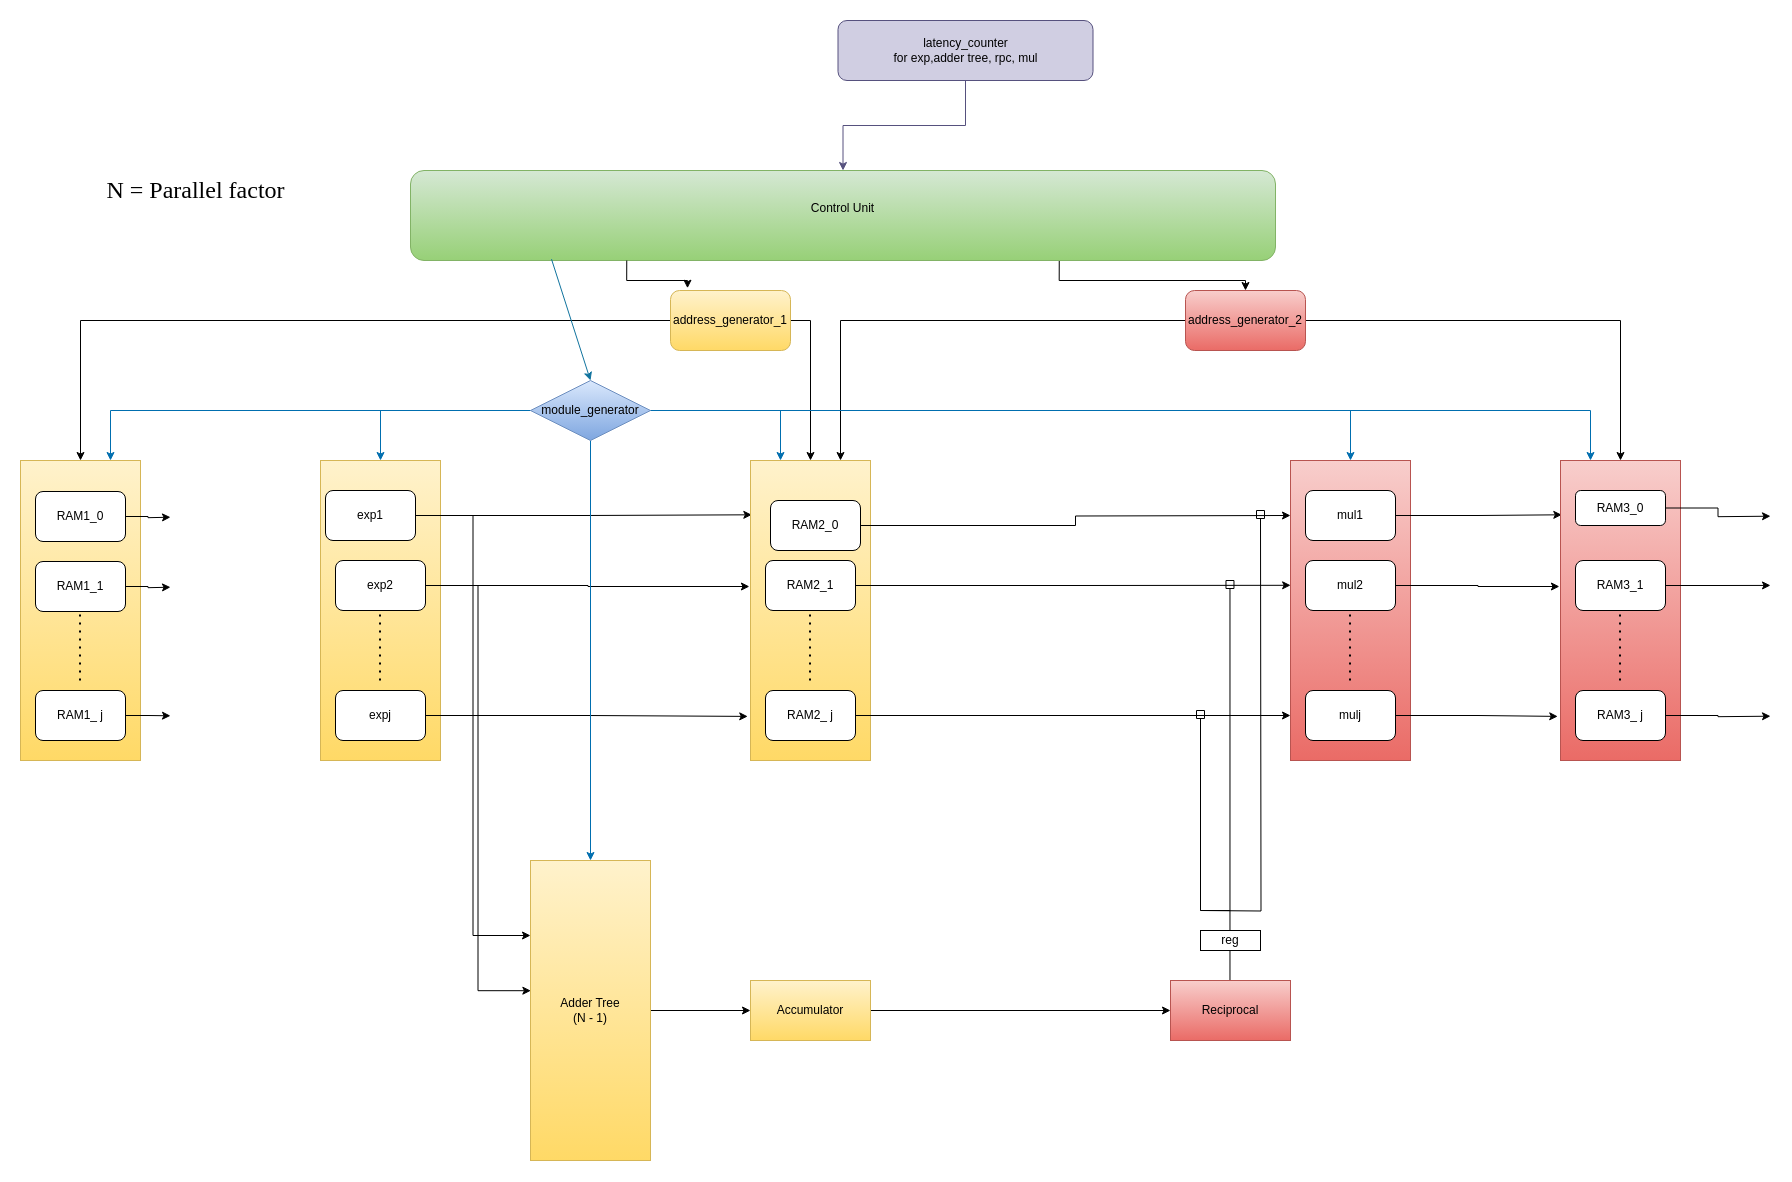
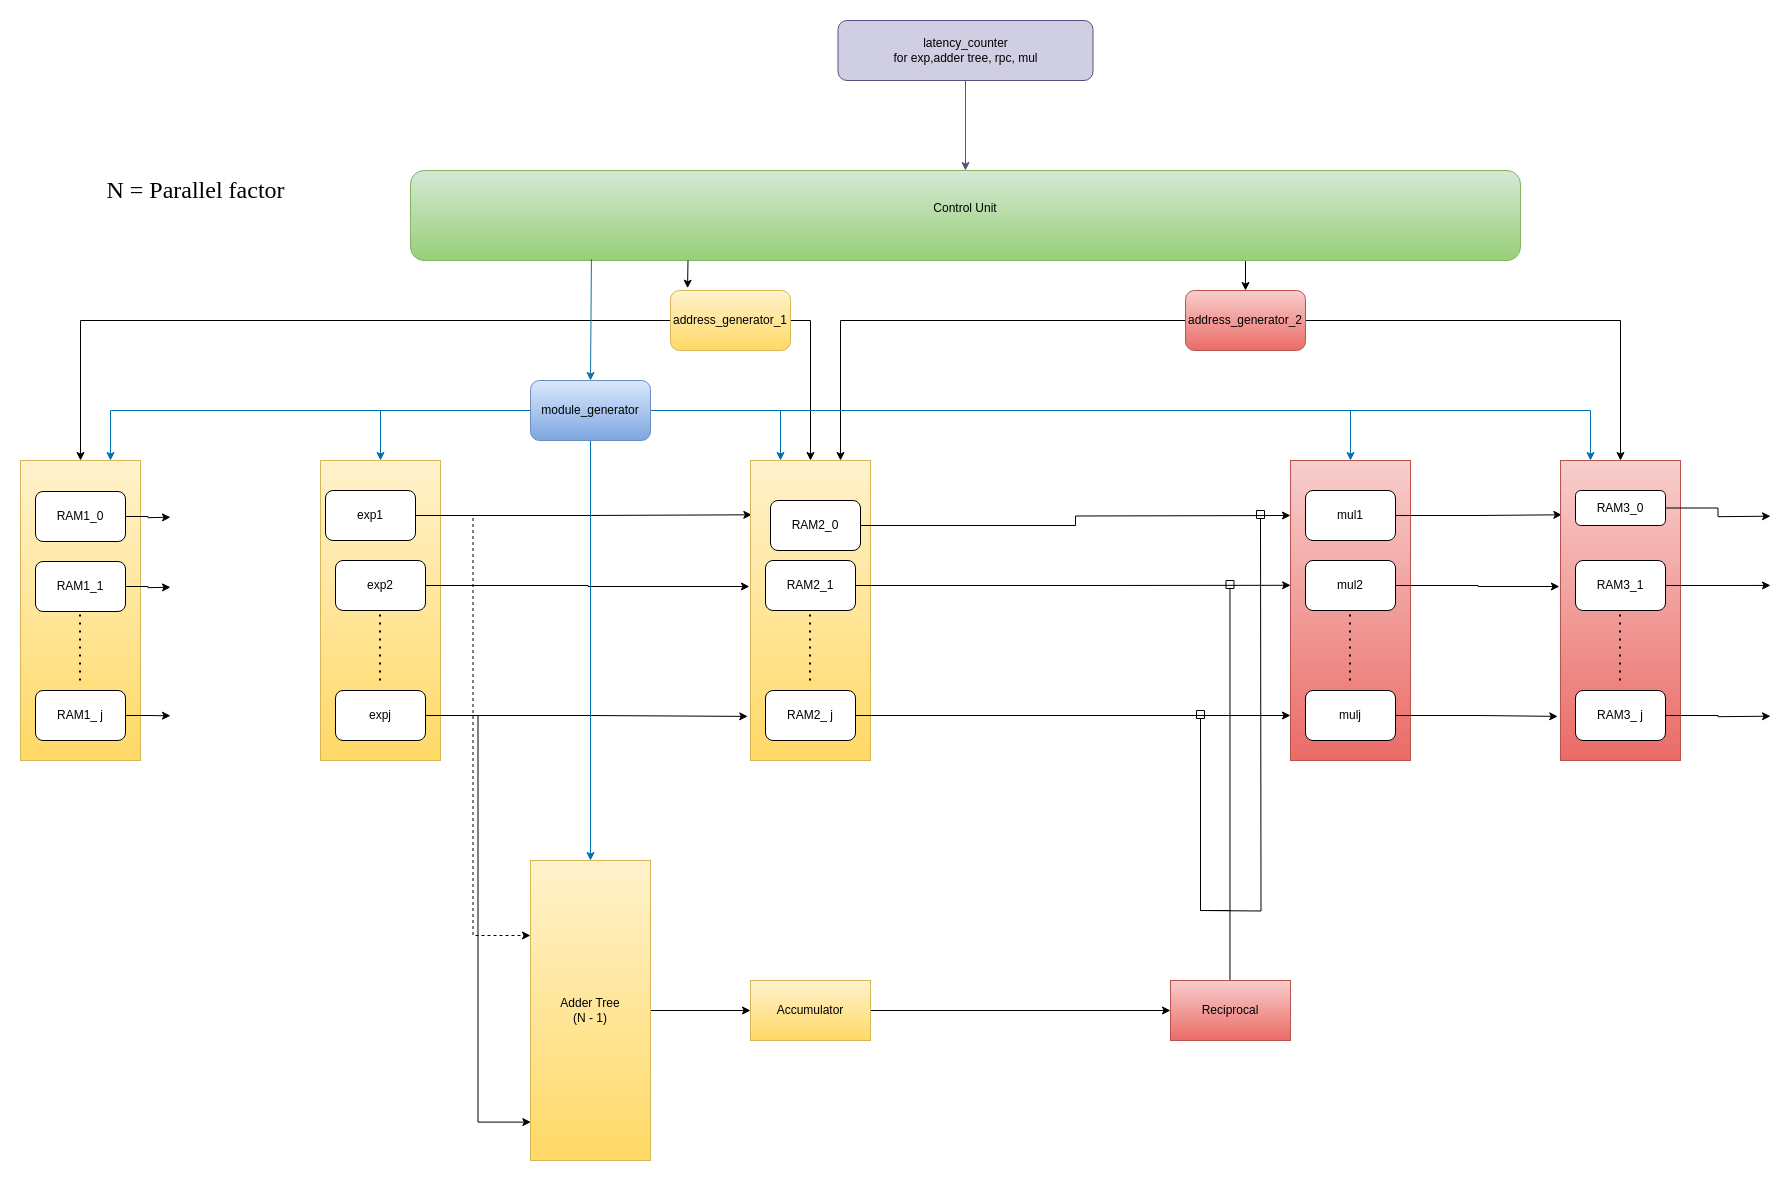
(843, 216) -> (966, 216)
(591, 411) -> (591, 411)
(478, 650) -> none
(473, 752) -> (473, 752)
(1231, 941) -> none
none -> (478, 1080)
